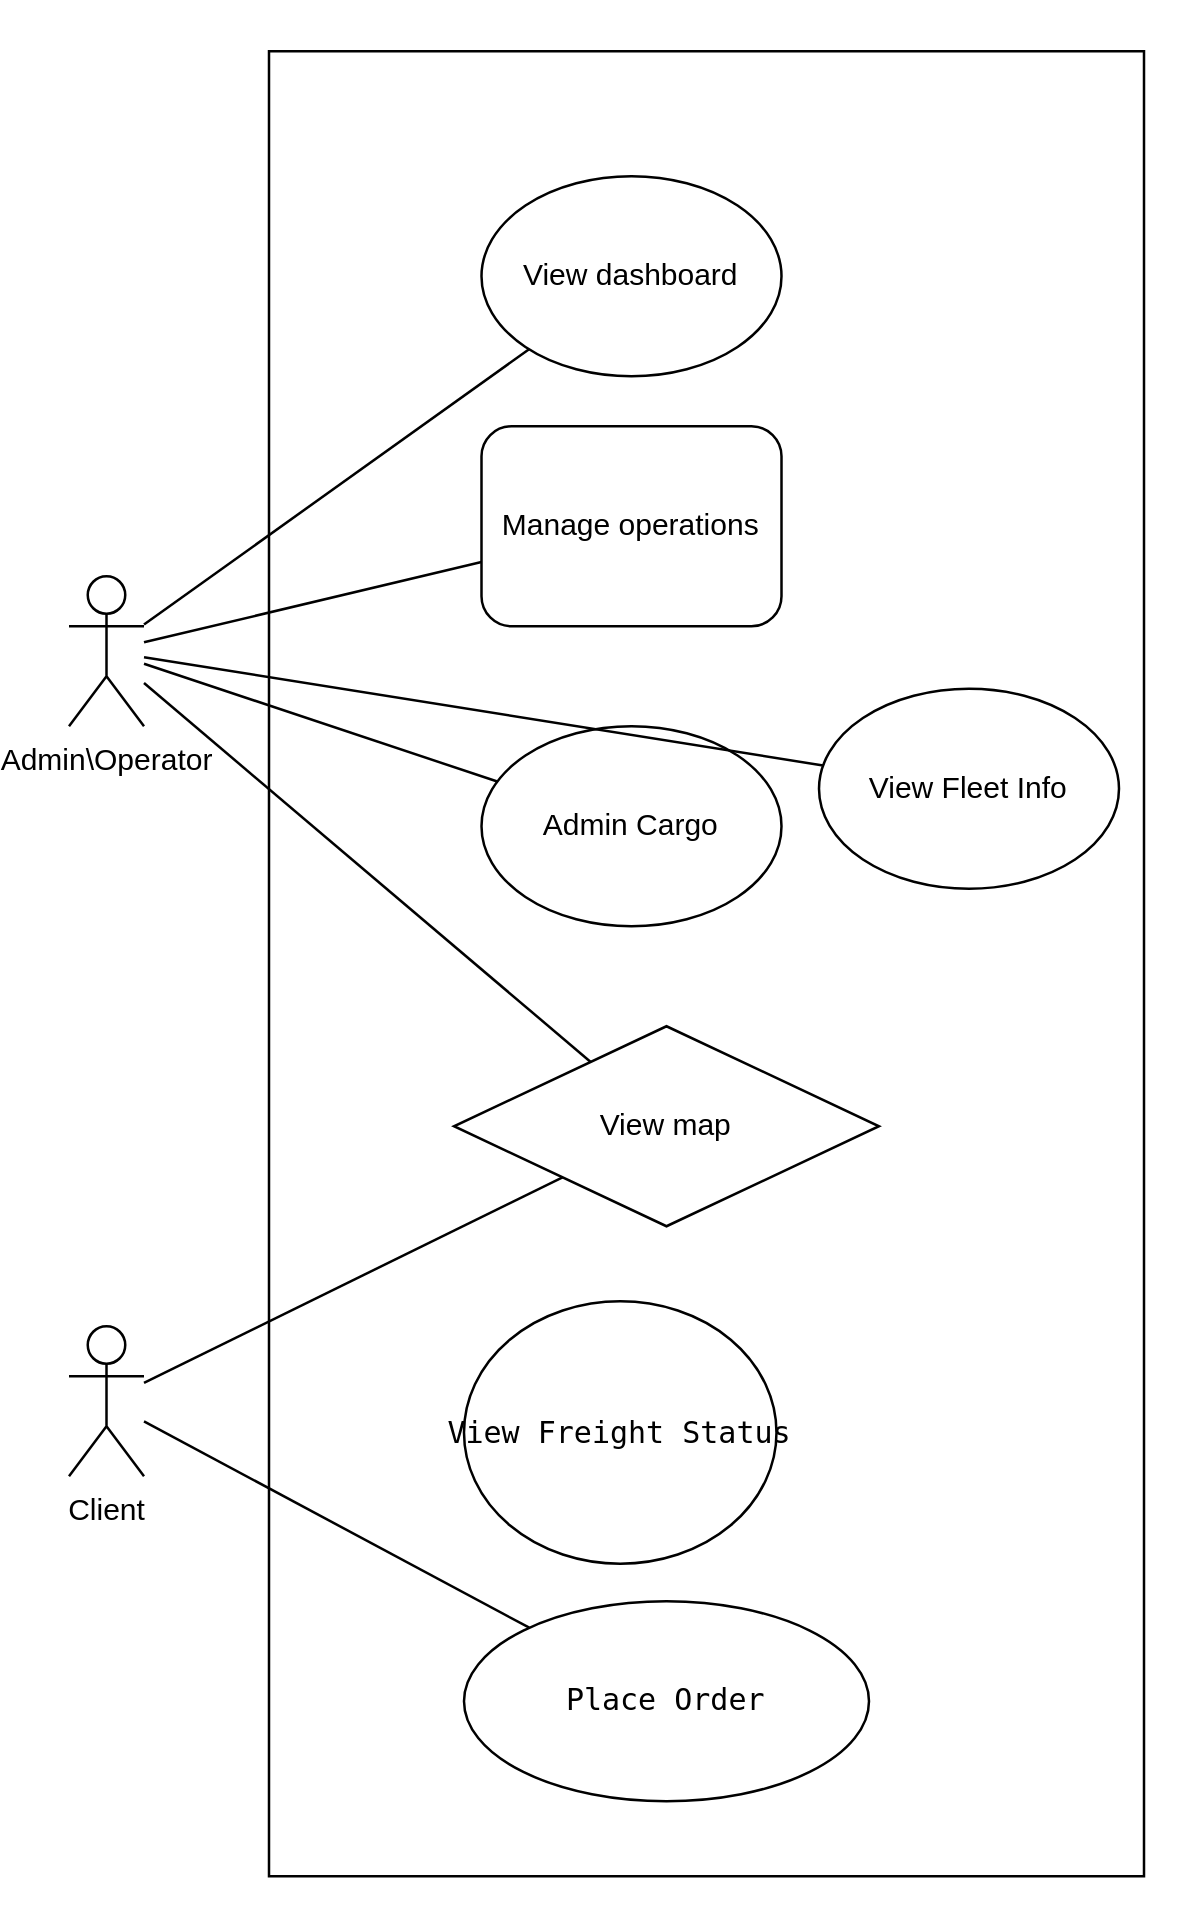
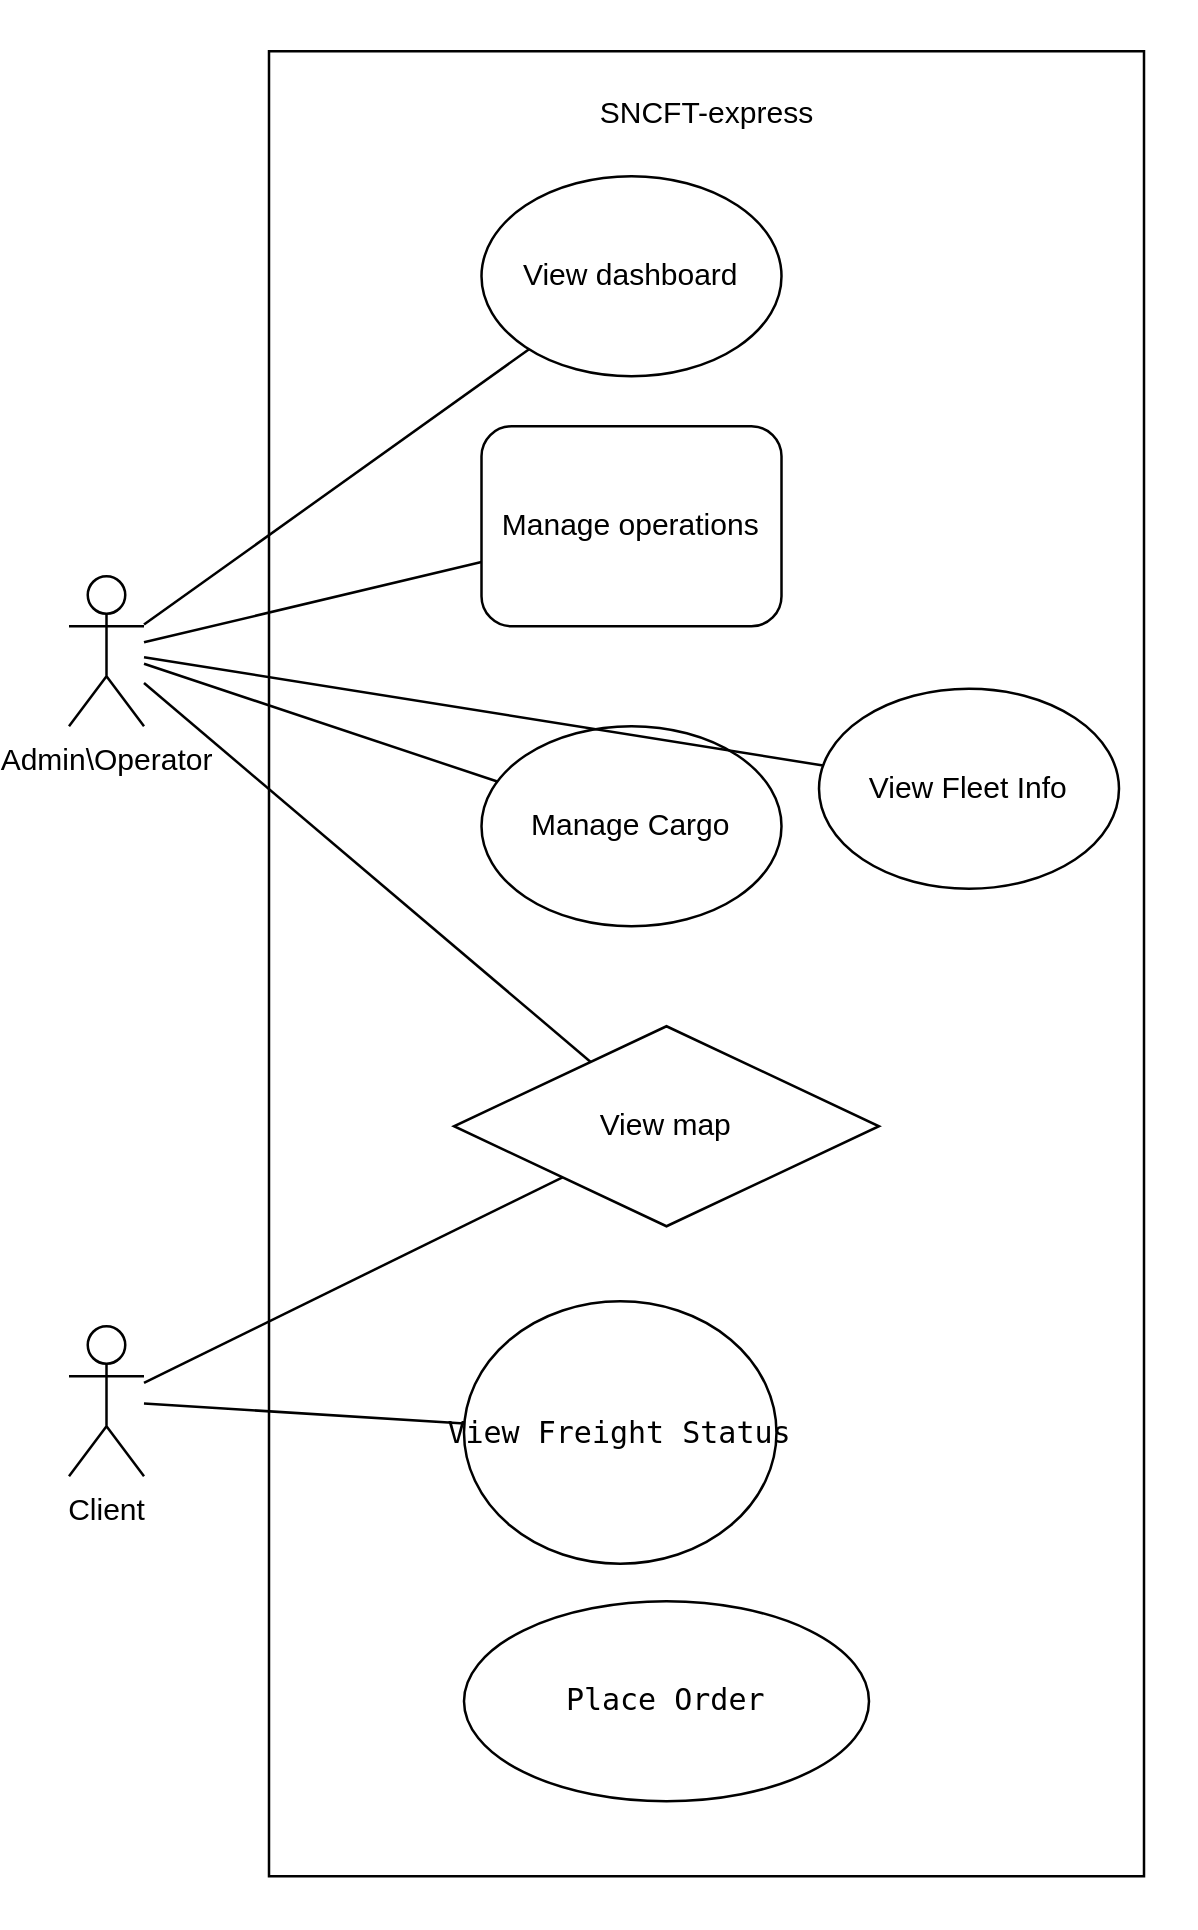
none -> (706, 114)
(631, 826) -> (631, 826)
none -> (303, 1413)
(336, 1524) -> none
